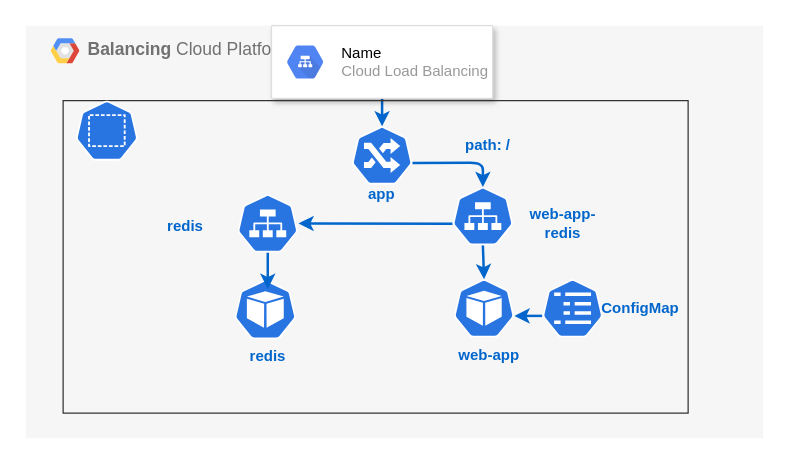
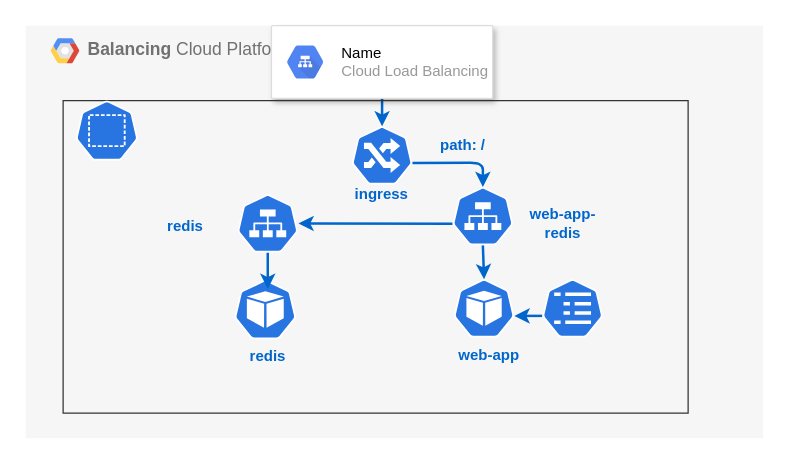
(488, 145) -> (463, 145)
(382, 194) -> (382, 194)
(641, 308) -> none
